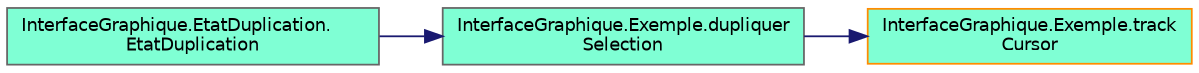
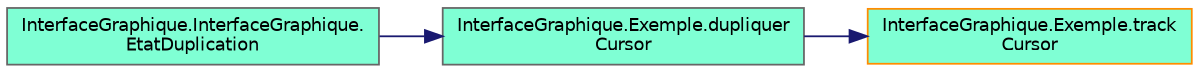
(193, 36) -> (193, 36)
(623, 36) -> (623, 36)
